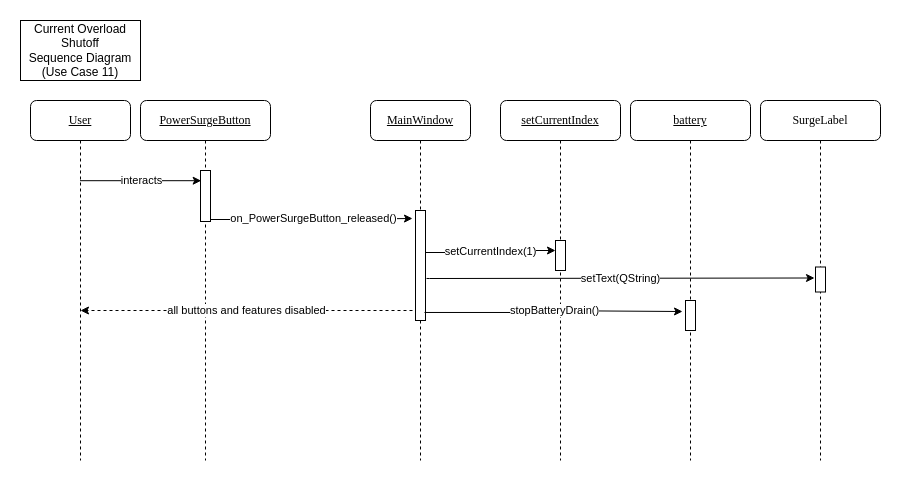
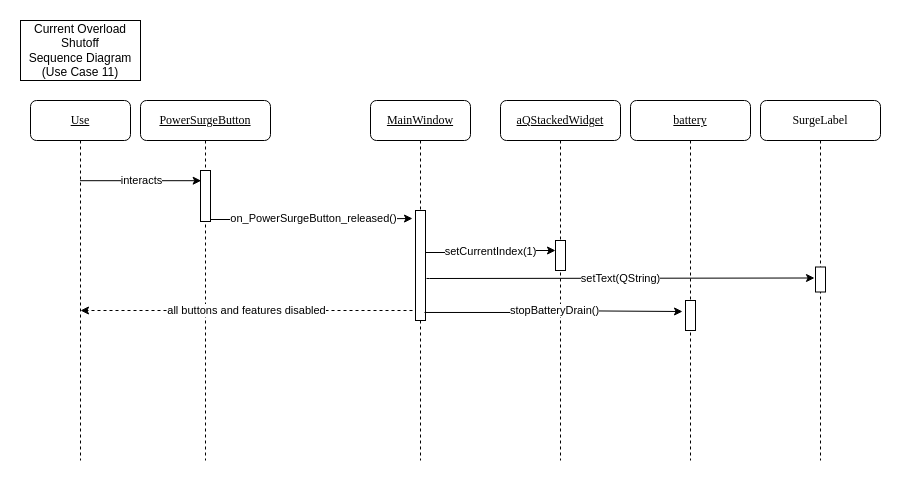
(81, 121) -> (81, 121)
(561, 121) -> (561, 121)
